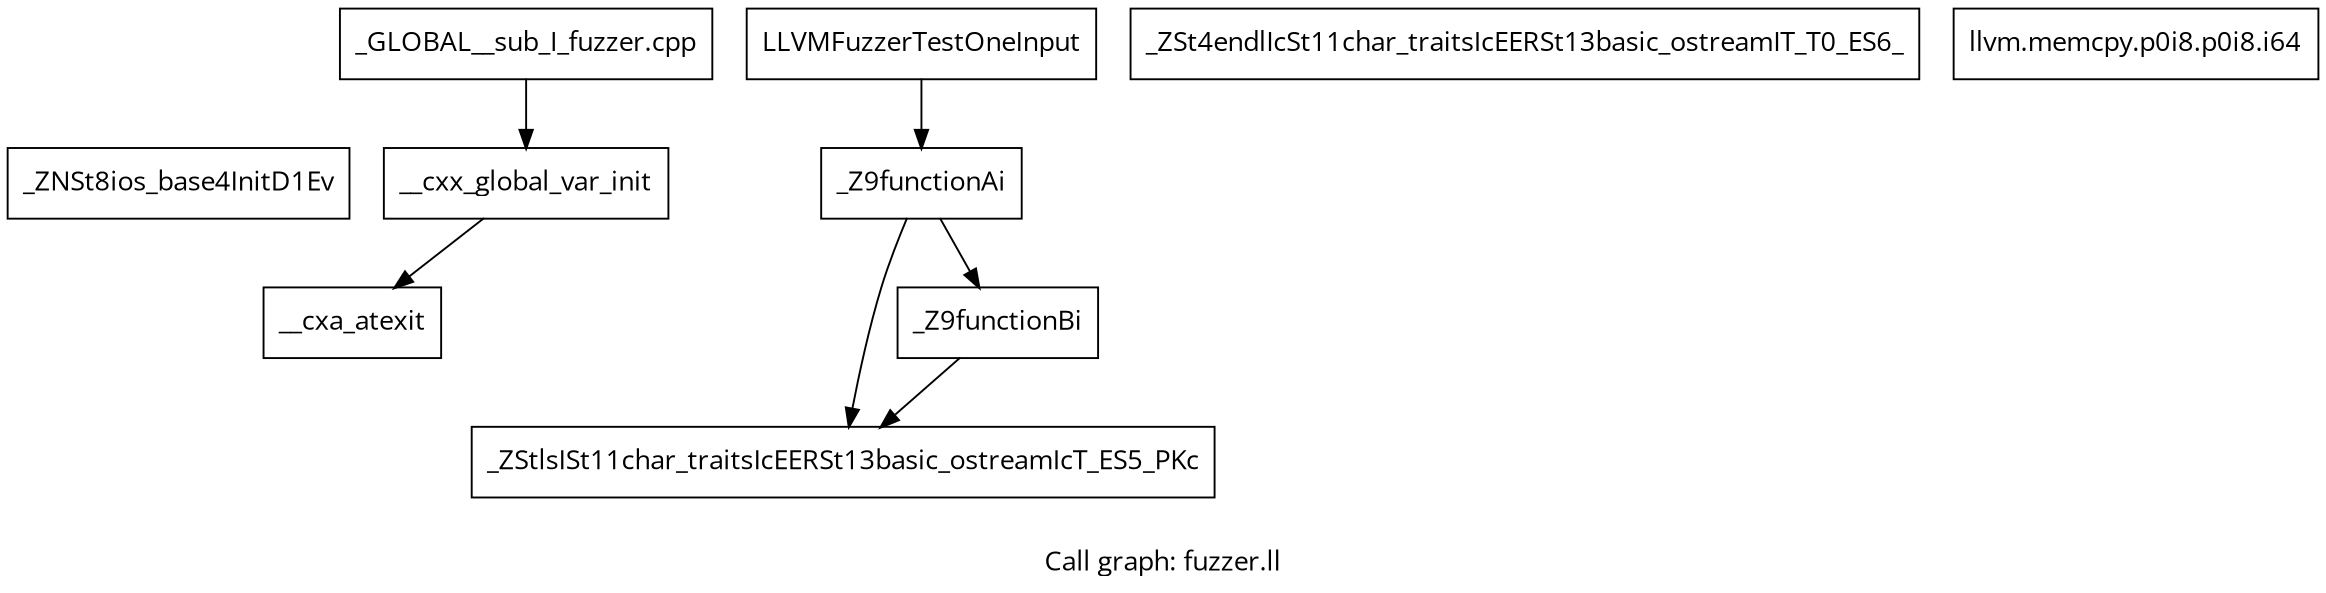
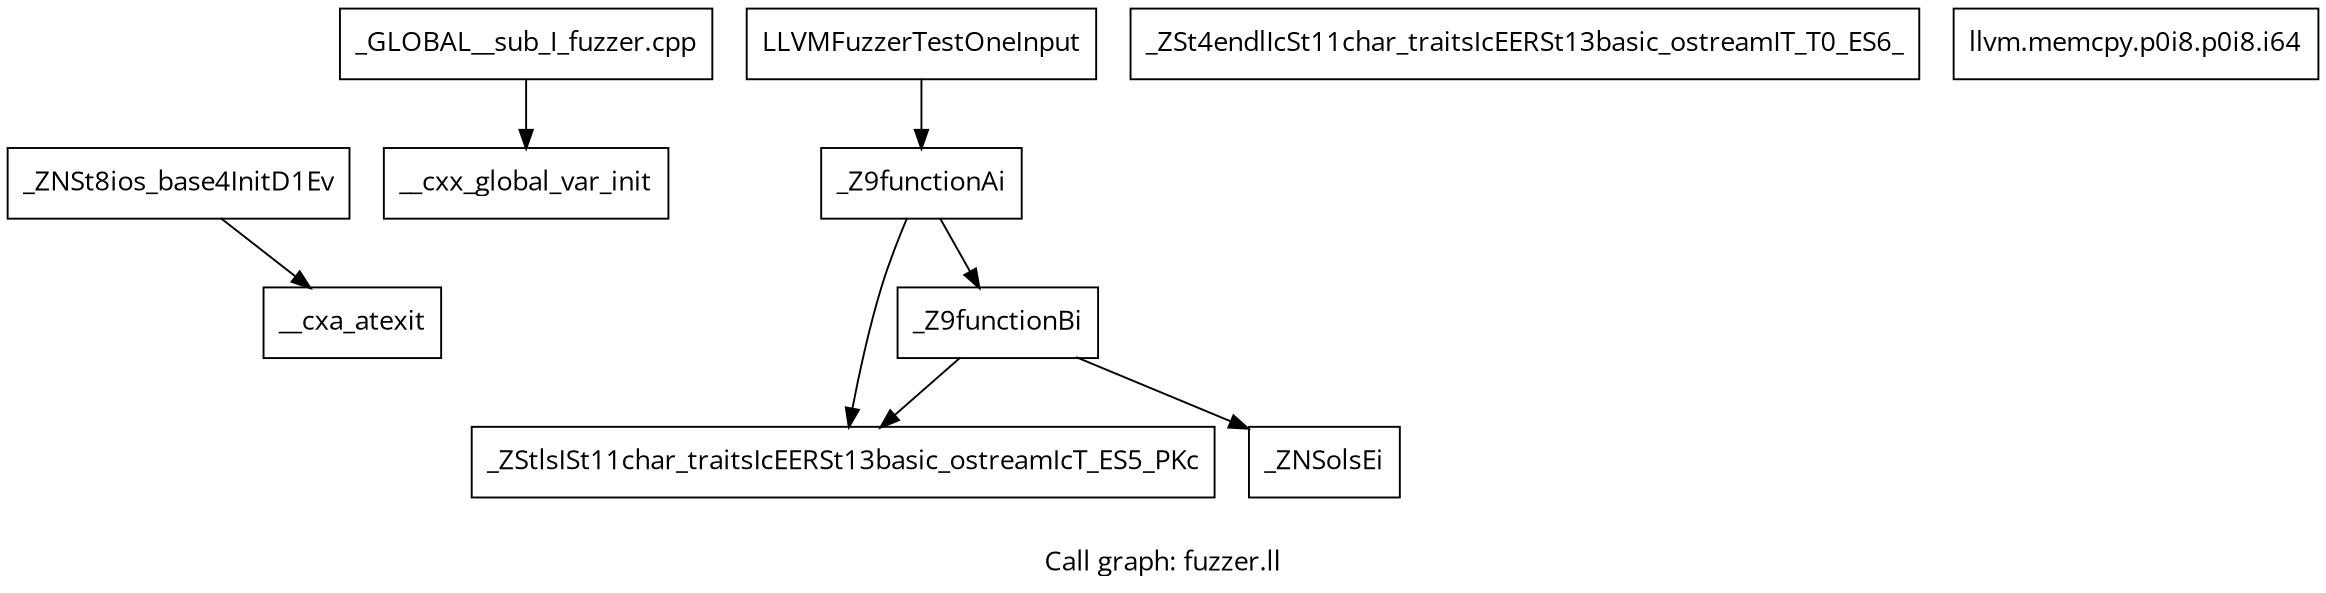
(447, 247) -> (258, 247)
none -> (1324, 462)
